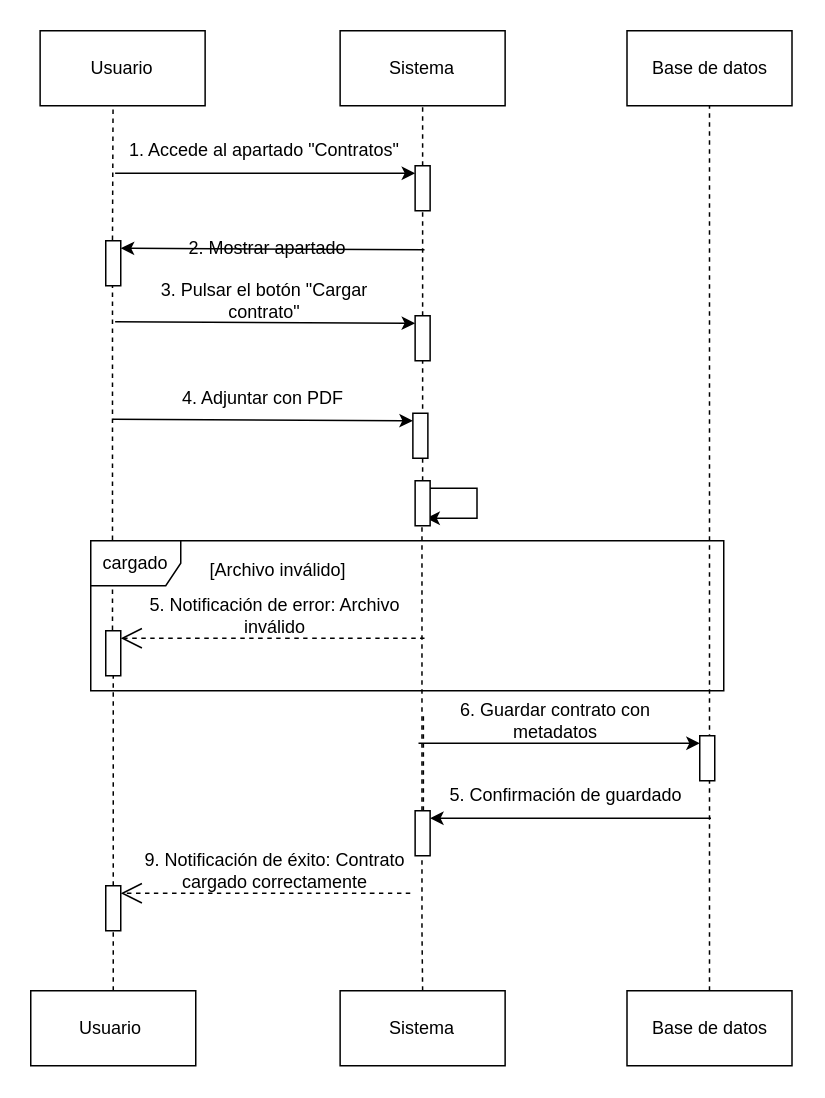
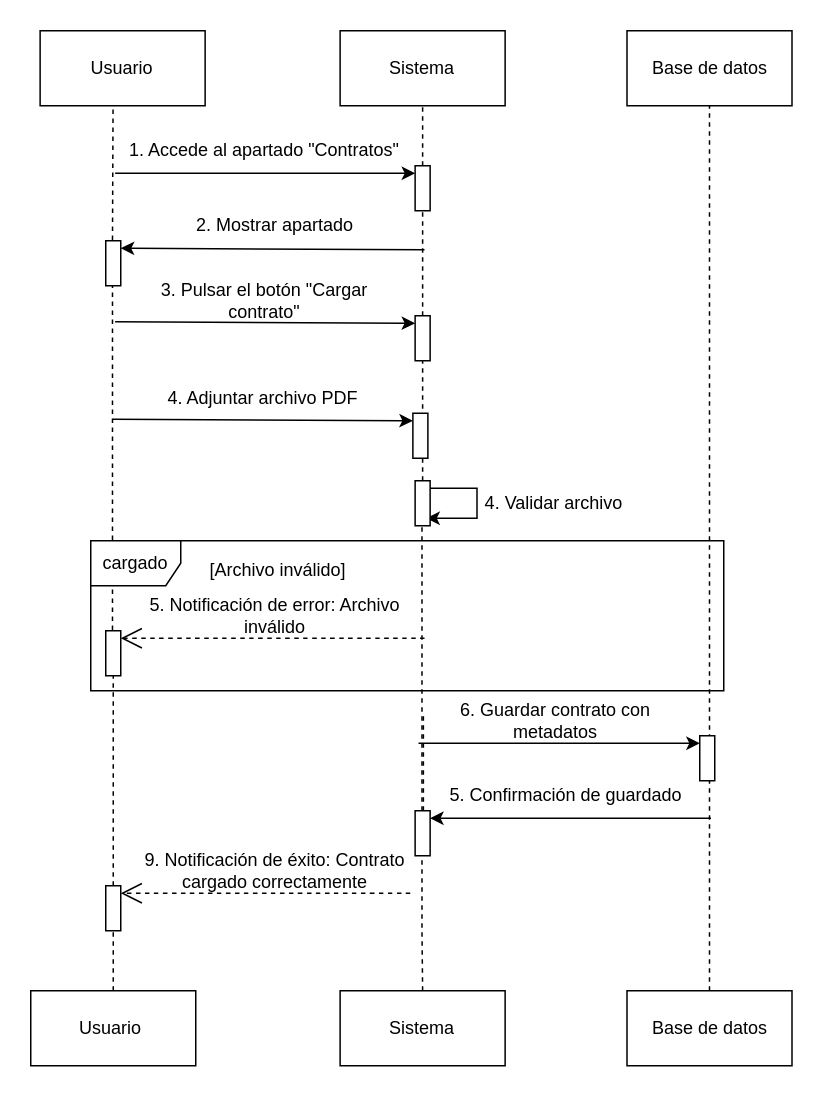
(267, 248) -> (275, 226)
(263, 398) -> (263, 398)
none -> (555, 503)
